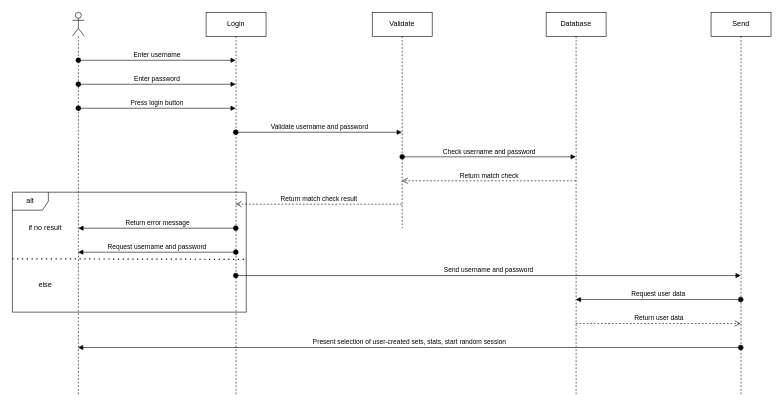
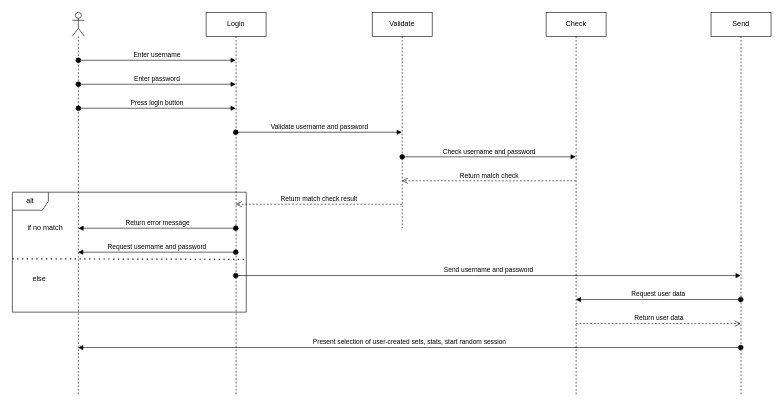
(576, 24) -> (576, 24)
(45, 228) -> (45, 228)
(45, 285) -> (39, 279)
